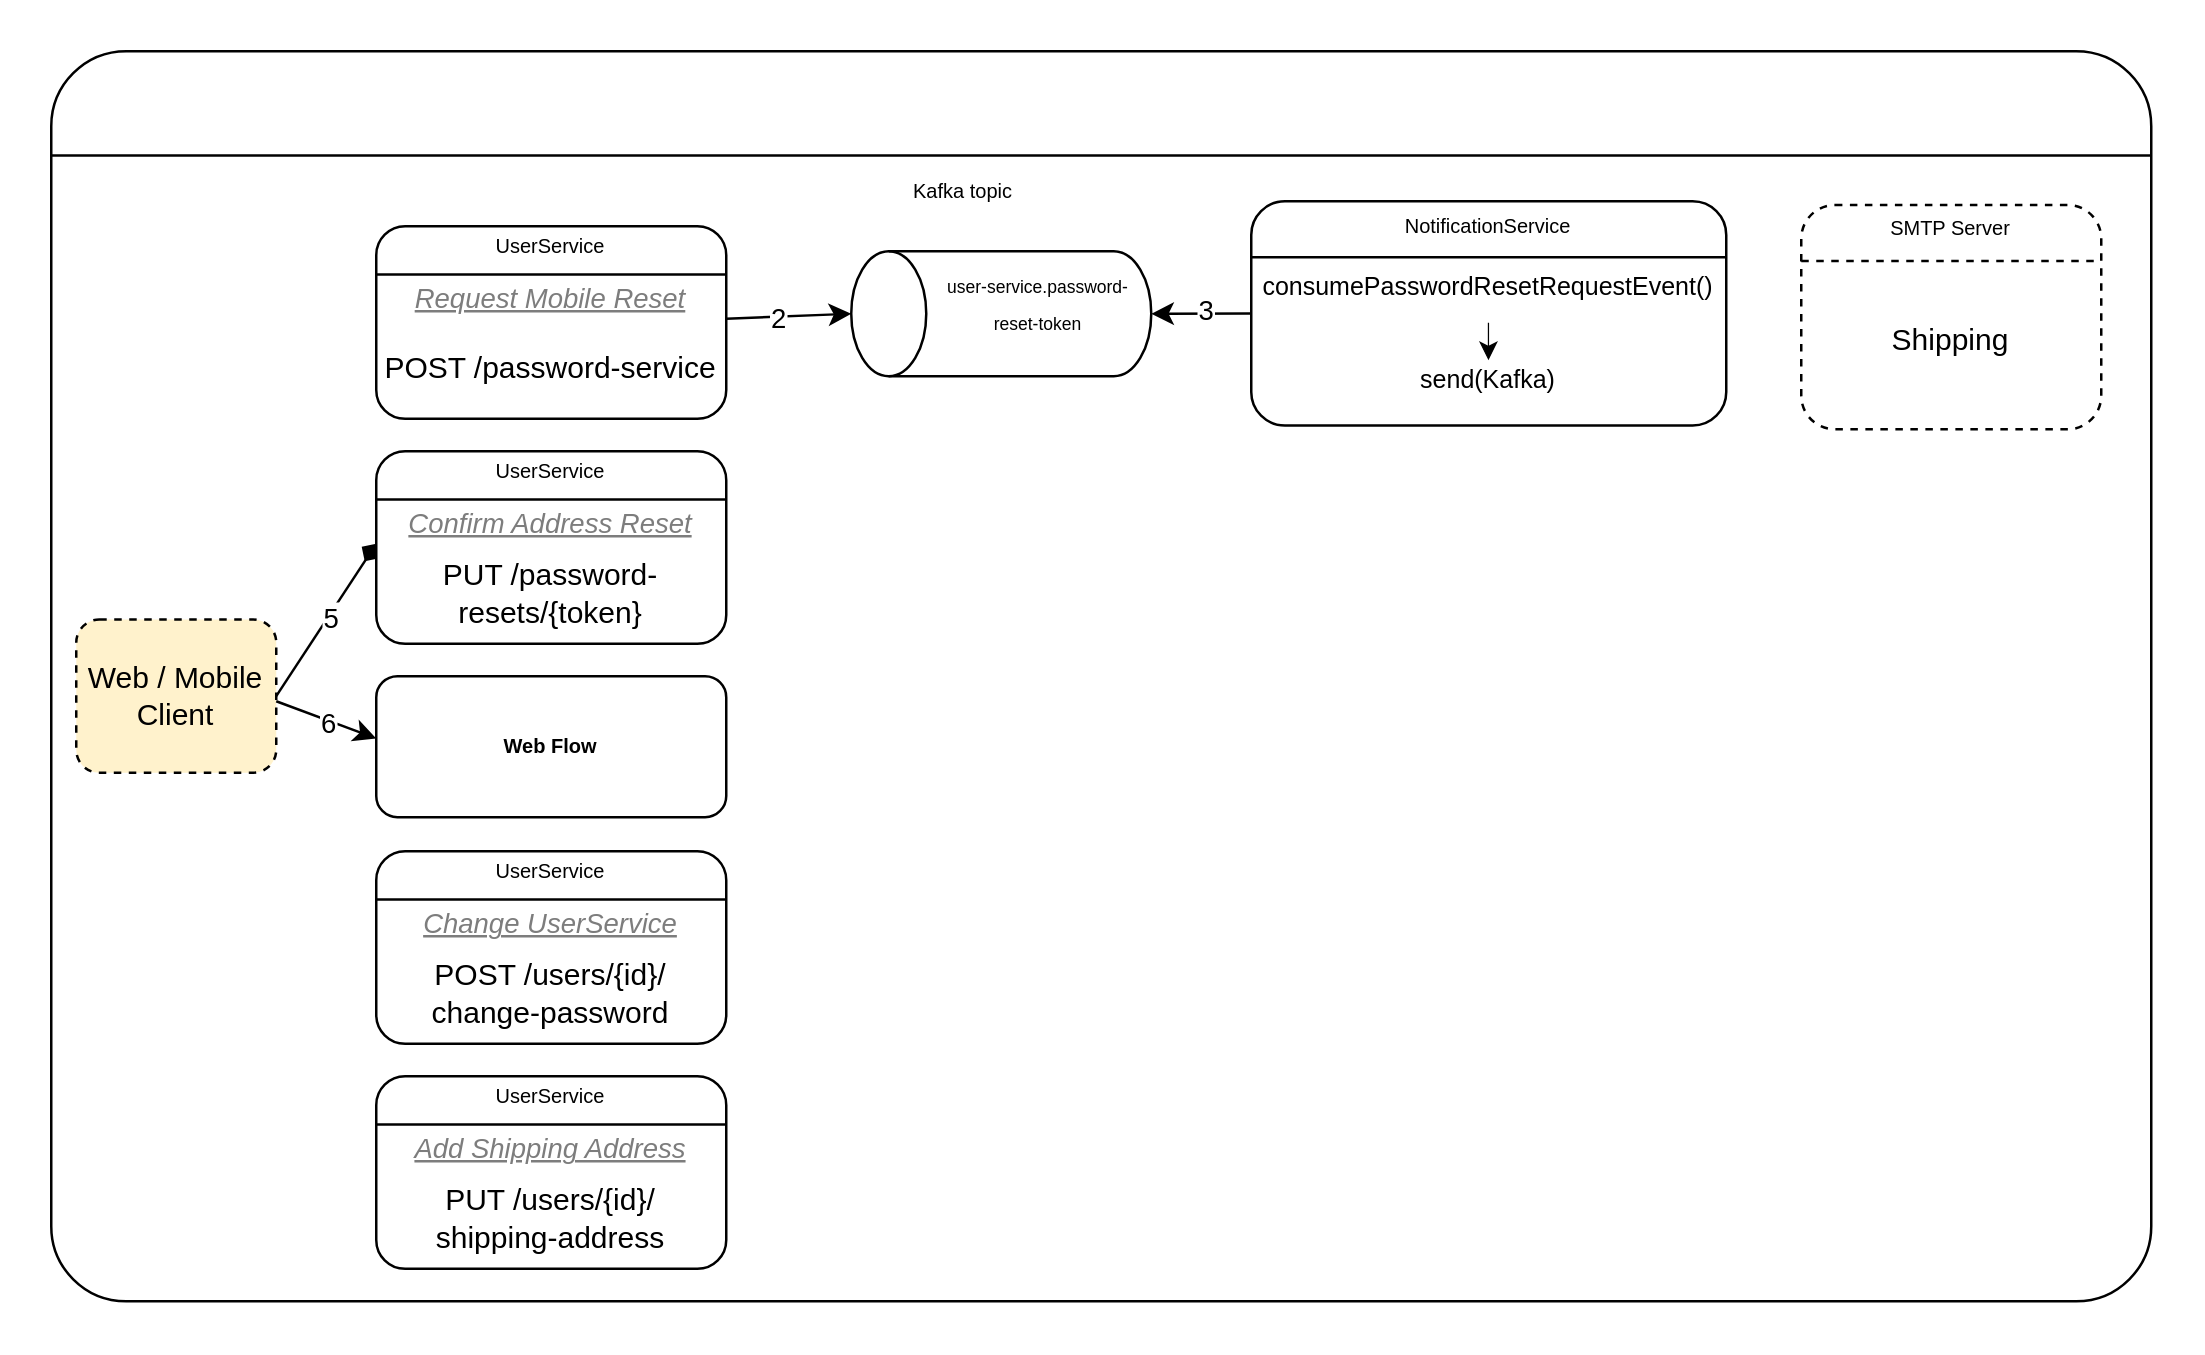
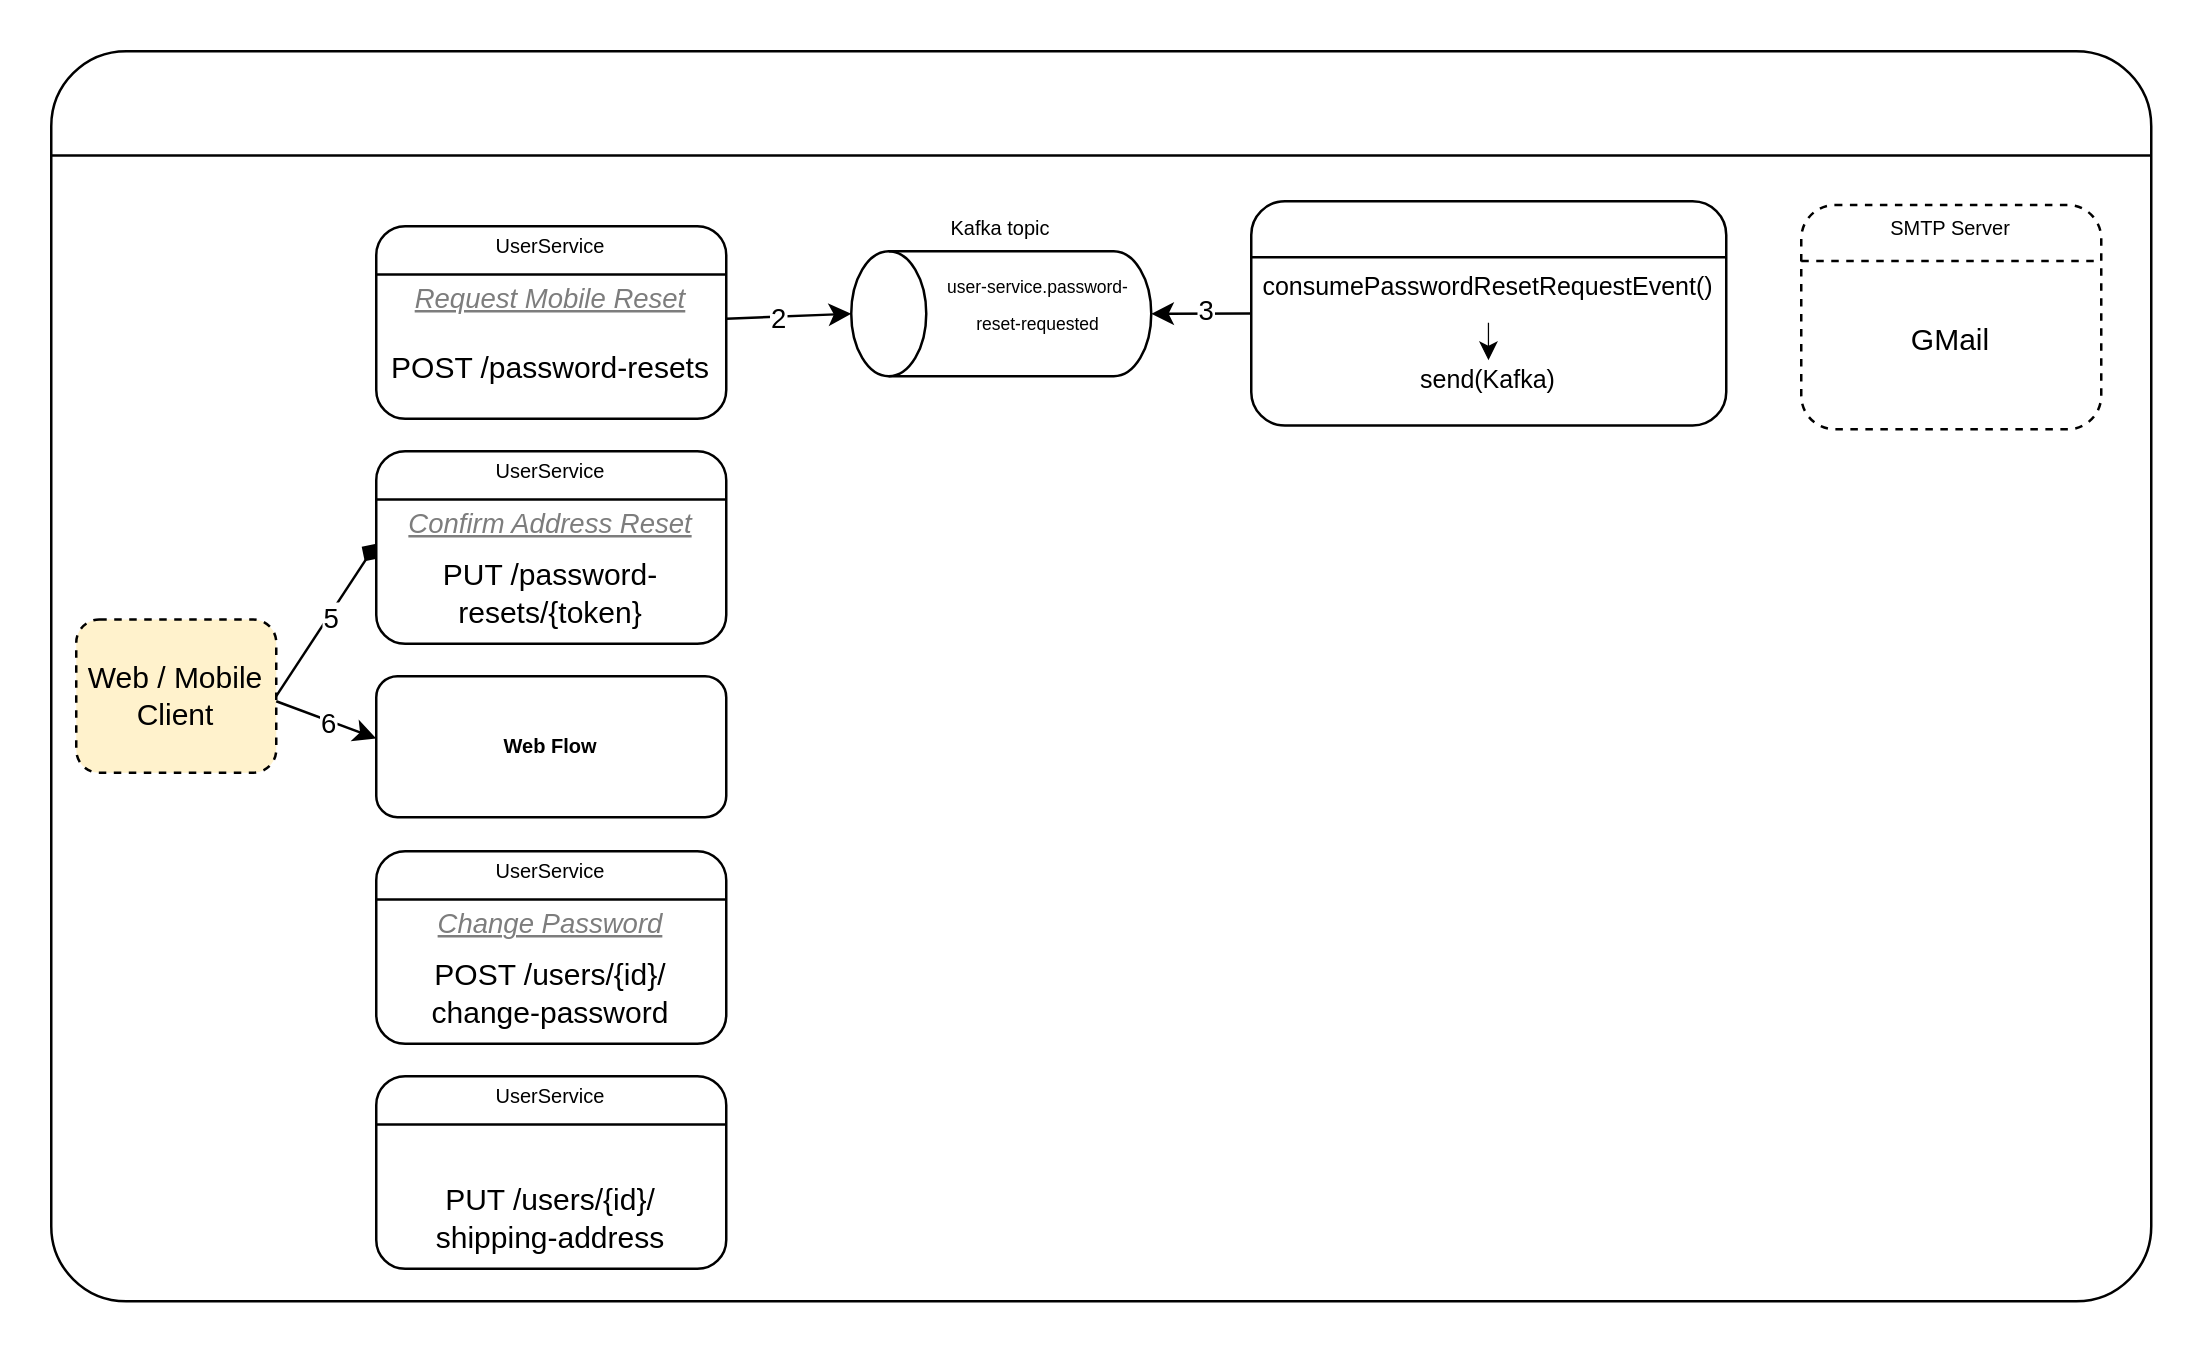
(964, 189) -> (1001, 226)
(1489, 226) -> none
(1039, 301) -> (1039, 301)
(1951, 341) -> (1951, 341)
(551, 369) -> (551, 369)
(551, 924) -> (551, 924)
(551, 1148) -> none
